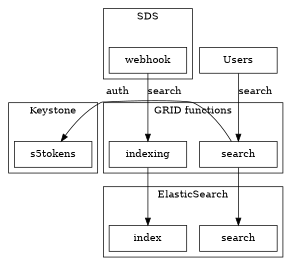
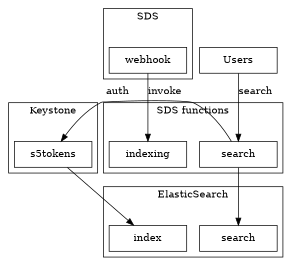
(165, 92) -> (165, 92)
(193, 111) -> (193, 111)
(148, 193) -> (98, 194)
